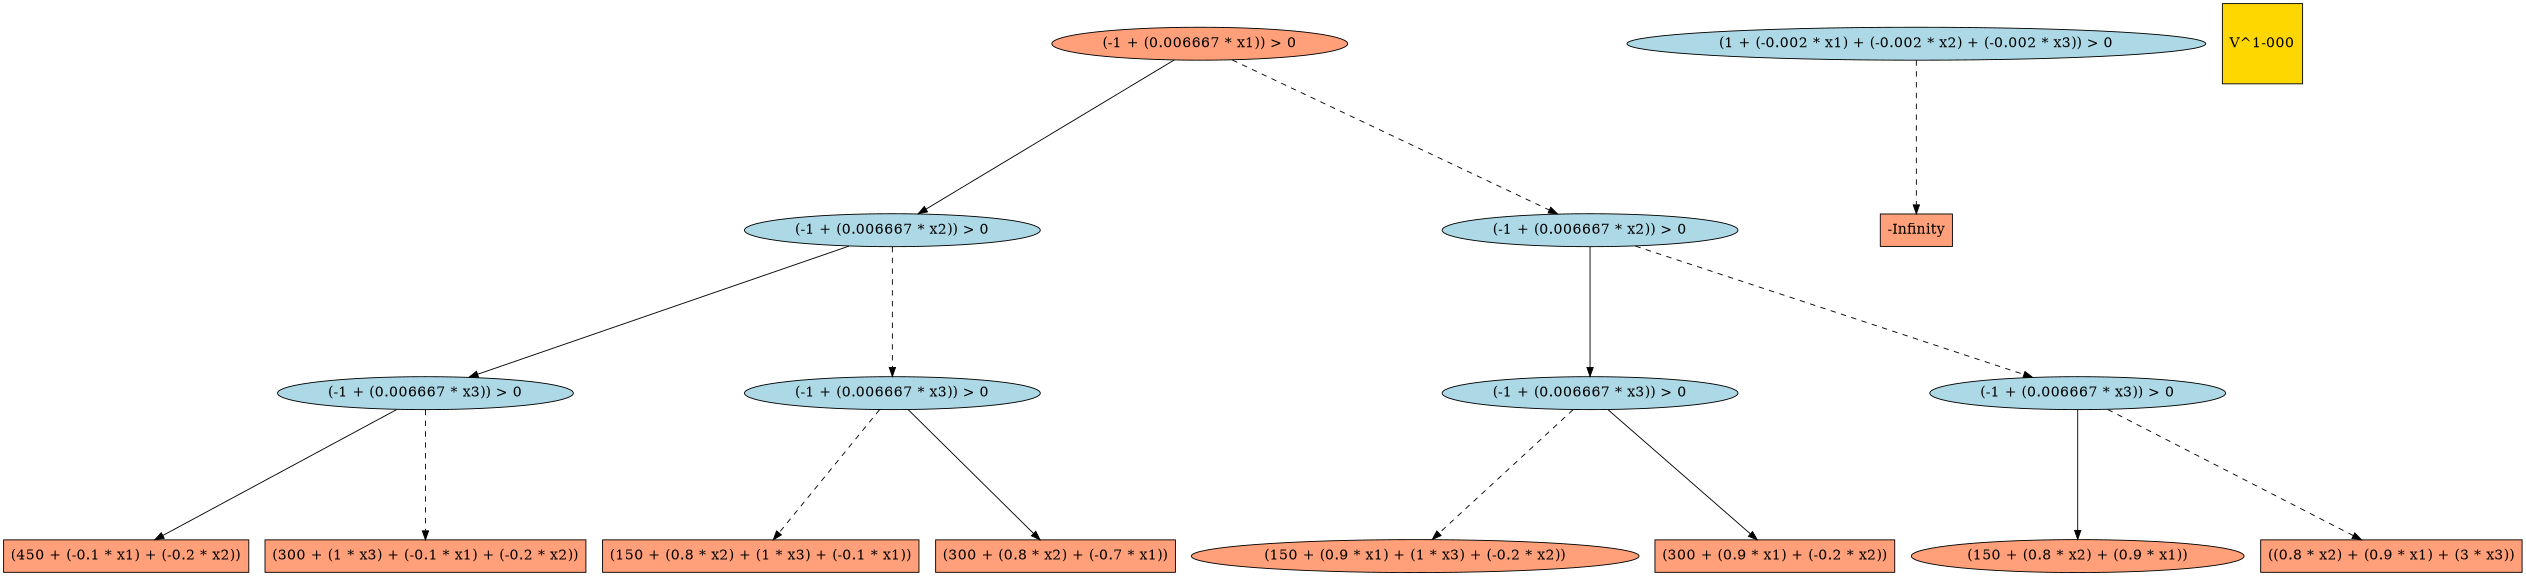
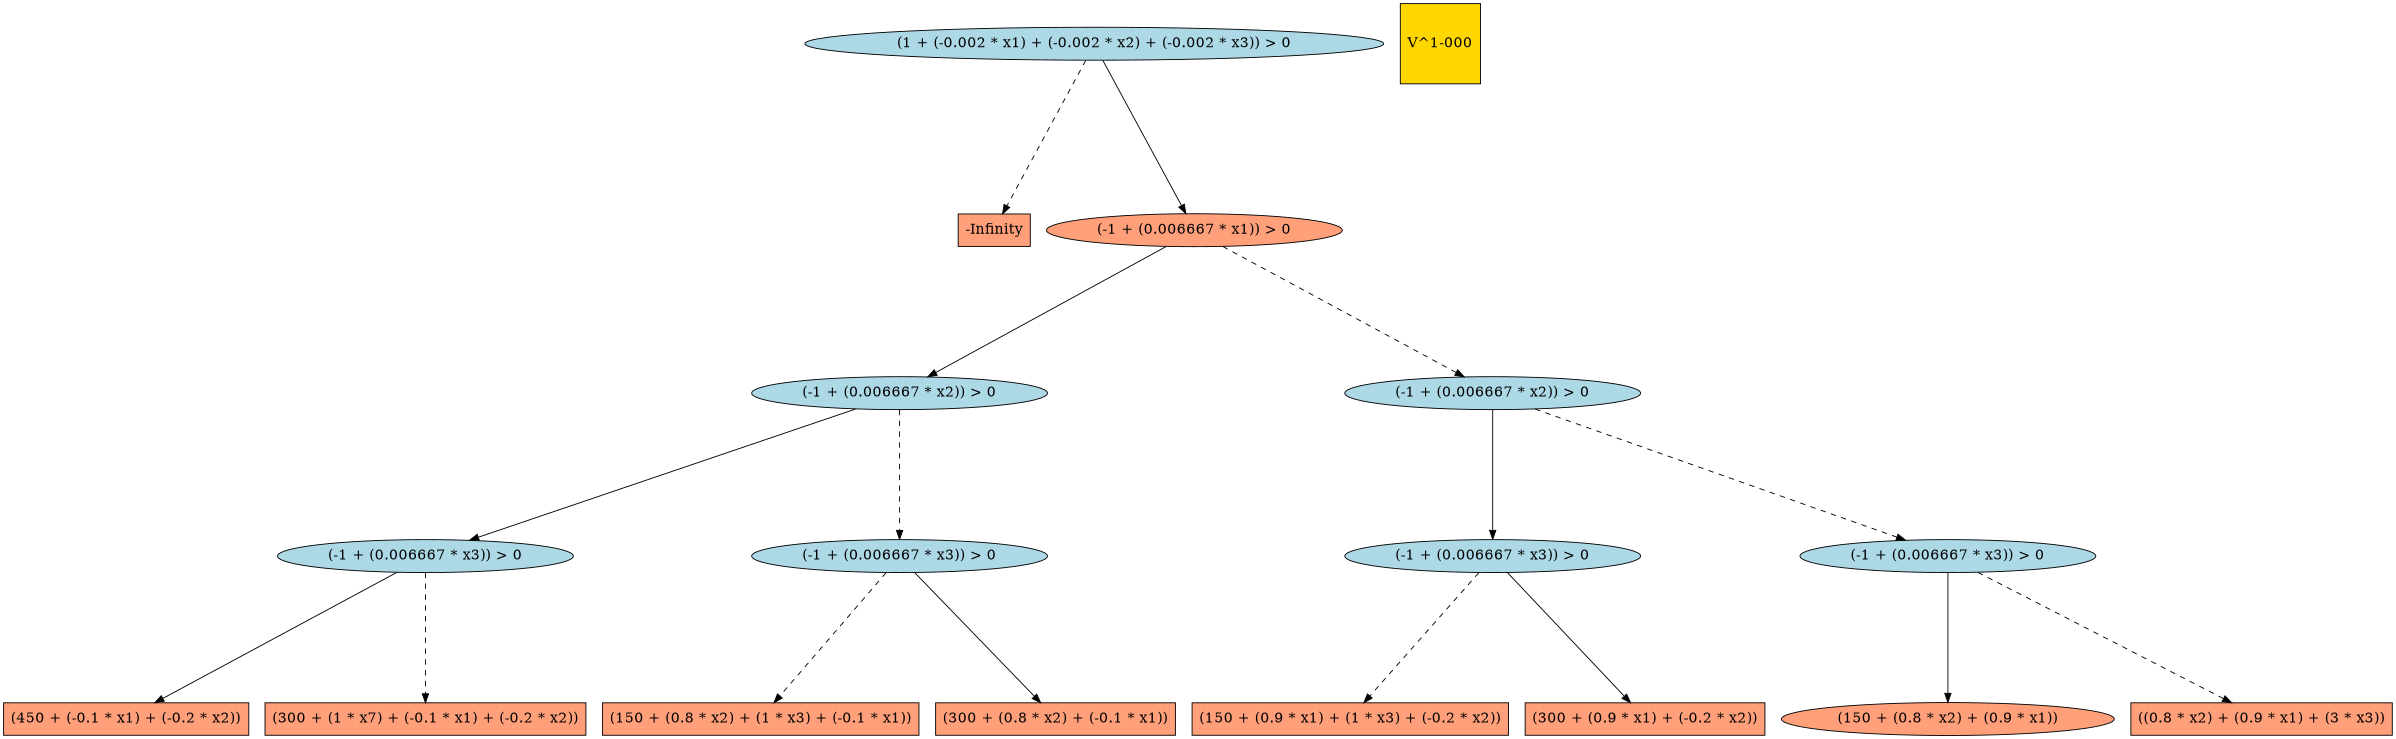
none -> (1142, 133)
(425, 556) -> (425, 719)
(1056, 556) -> (1056, 719)
(1415, 556) -> (1350, 719)
